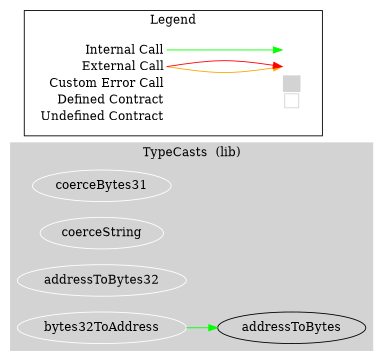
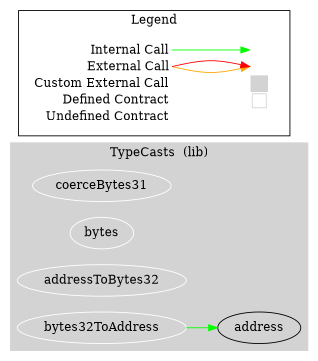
(107, 83) -> (102, 83)
(102, 233) -> (102, 233)
(292, 328) -> (259, 328)
